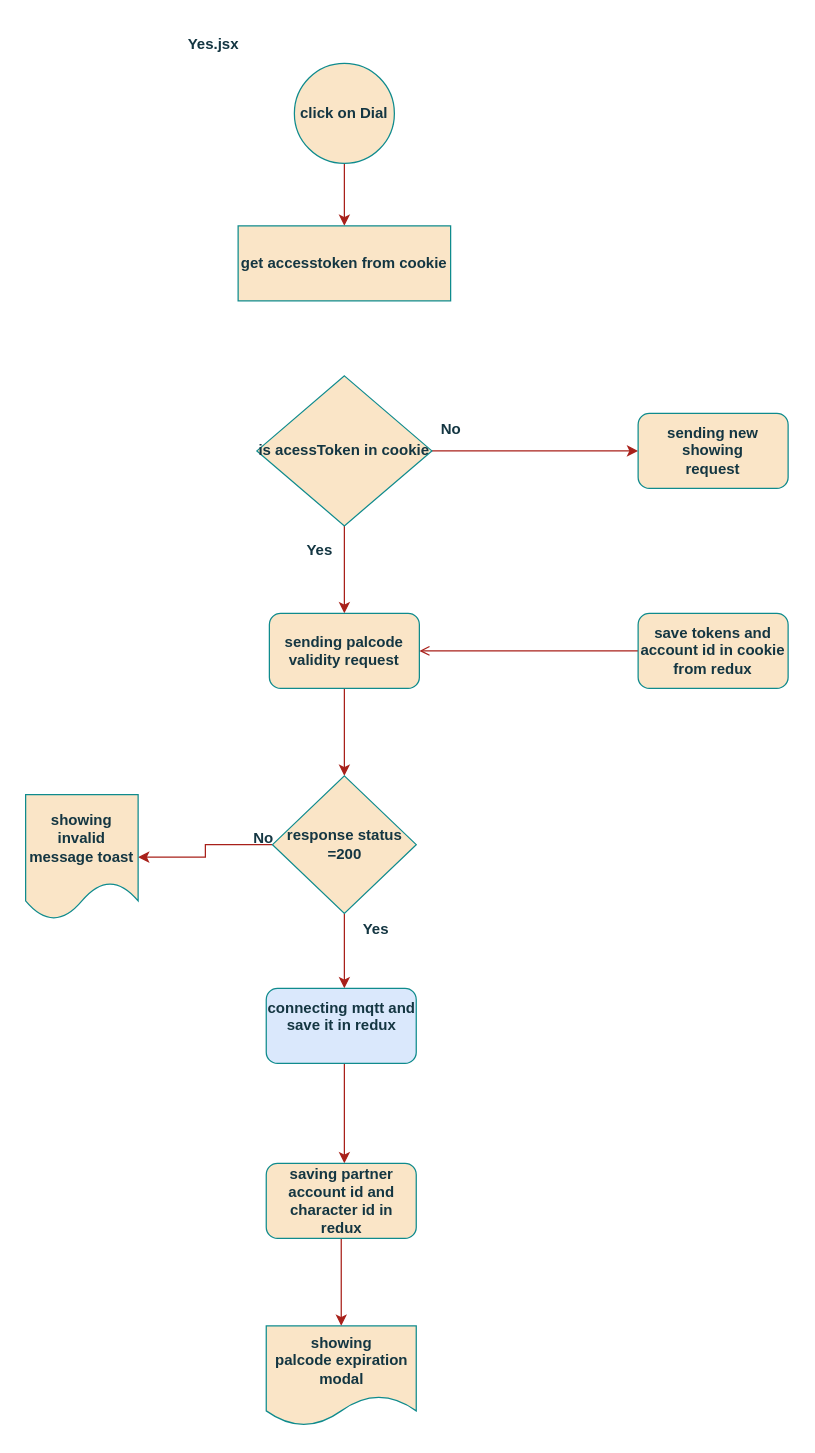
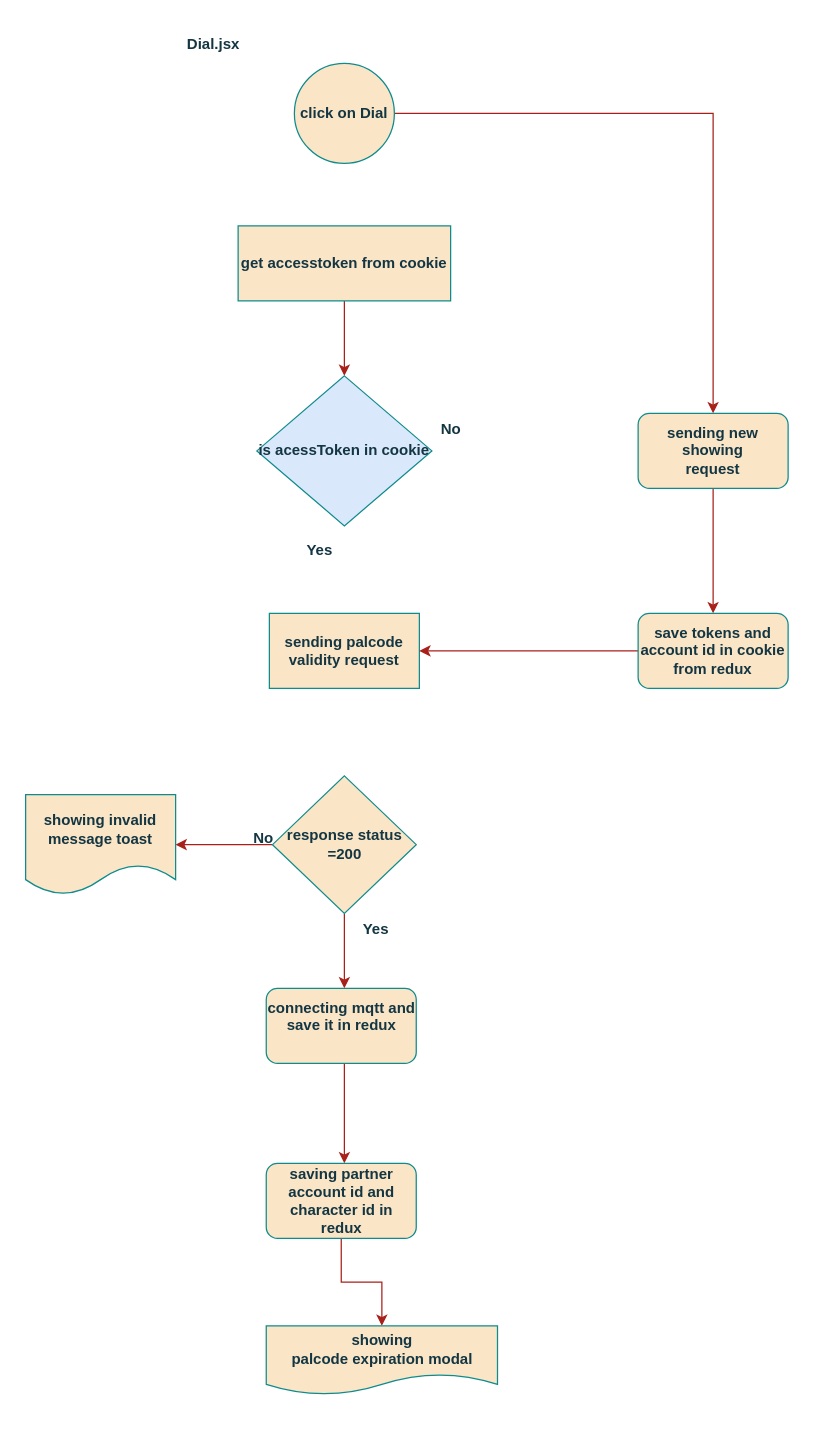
(214, 44) -> (214, 44)
(344, 190) -> (700, 113)
none -> (344, 334)
(344, 451) -> (344, 451)
(531, 451) -> none
none -> (713, 546)
(344, 565) -> none
(344, 651) -> (344, 651)
(427, 651) -> (429, 651)
(344, 727) -> none
(82, 857) -> (101, 844)
(341, 1026) -> (341, 1026)
(341, 1376) -> (382, 1360)
